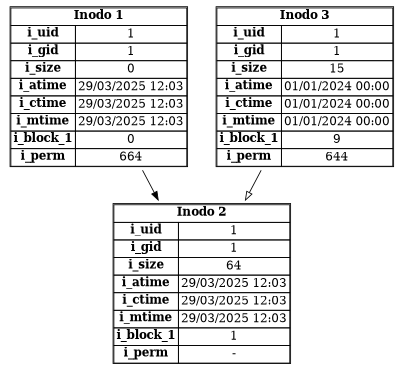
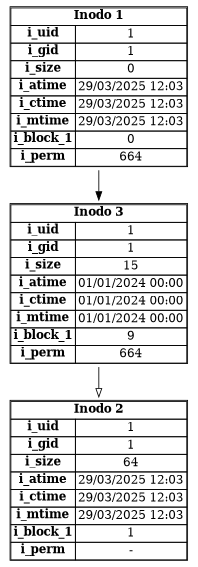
(337, 157) -> (131, 354)
(148, 181) -> (99, 181)
